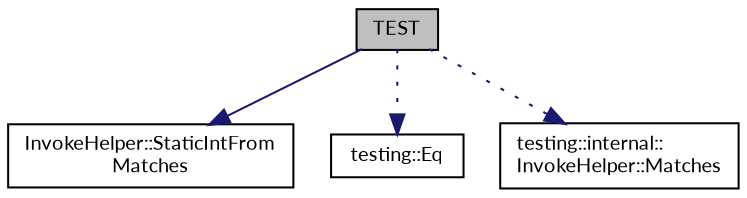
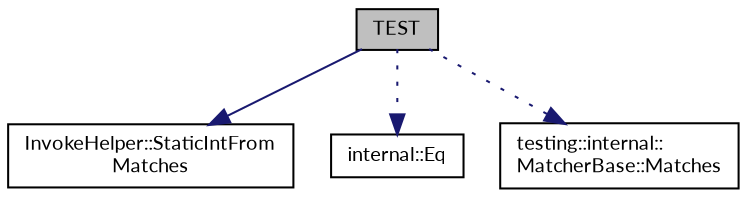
(397, 156) -> (397, 156)
(619, 156) -> (619, 156)
